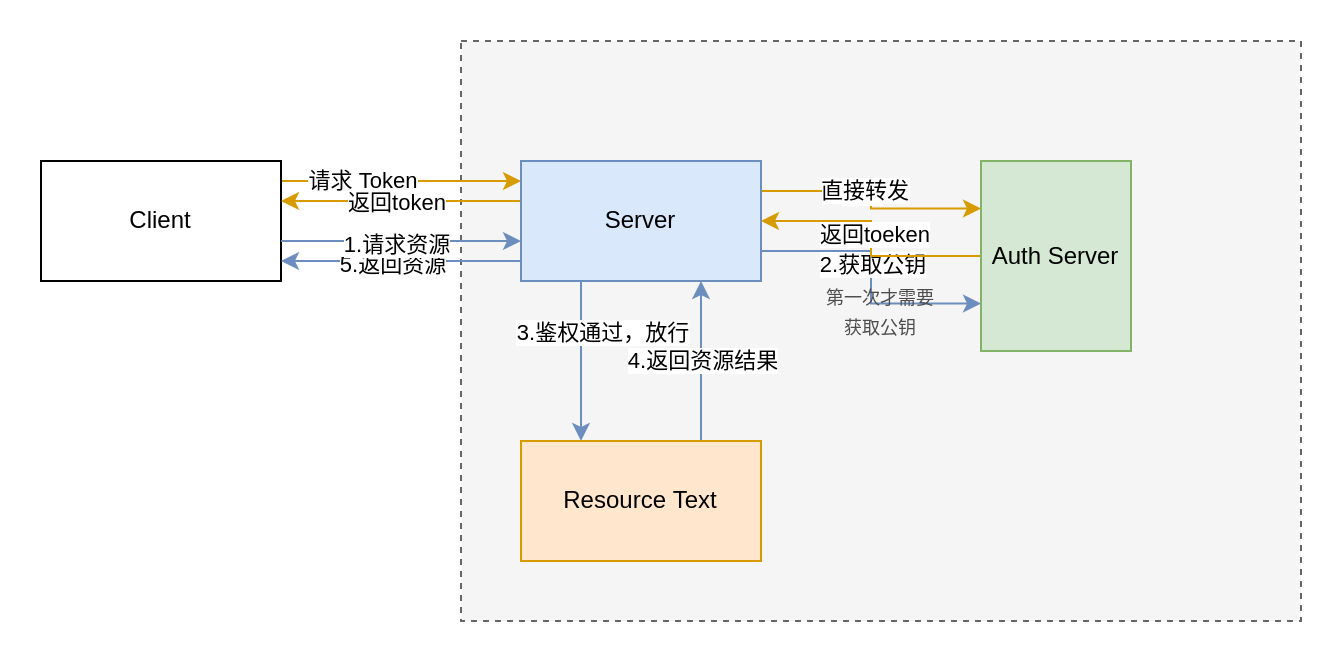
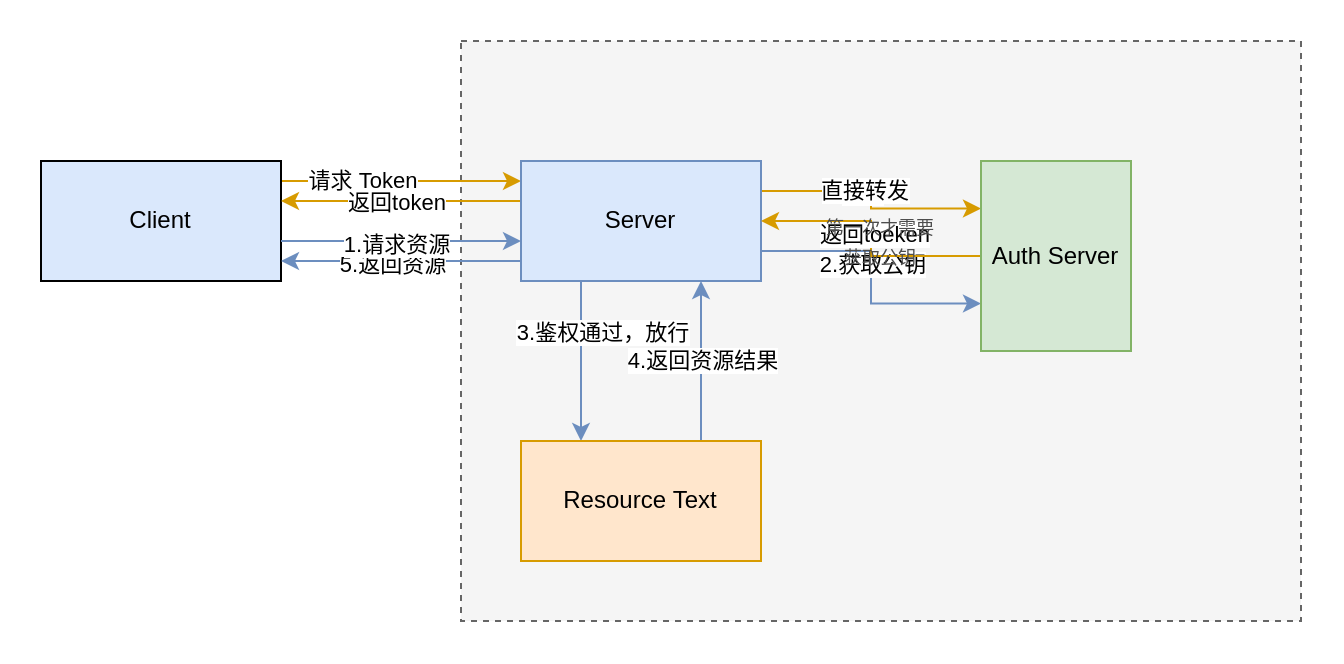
(161, 221) -> (161, 221)
(881, 311) -> (881, 241)
